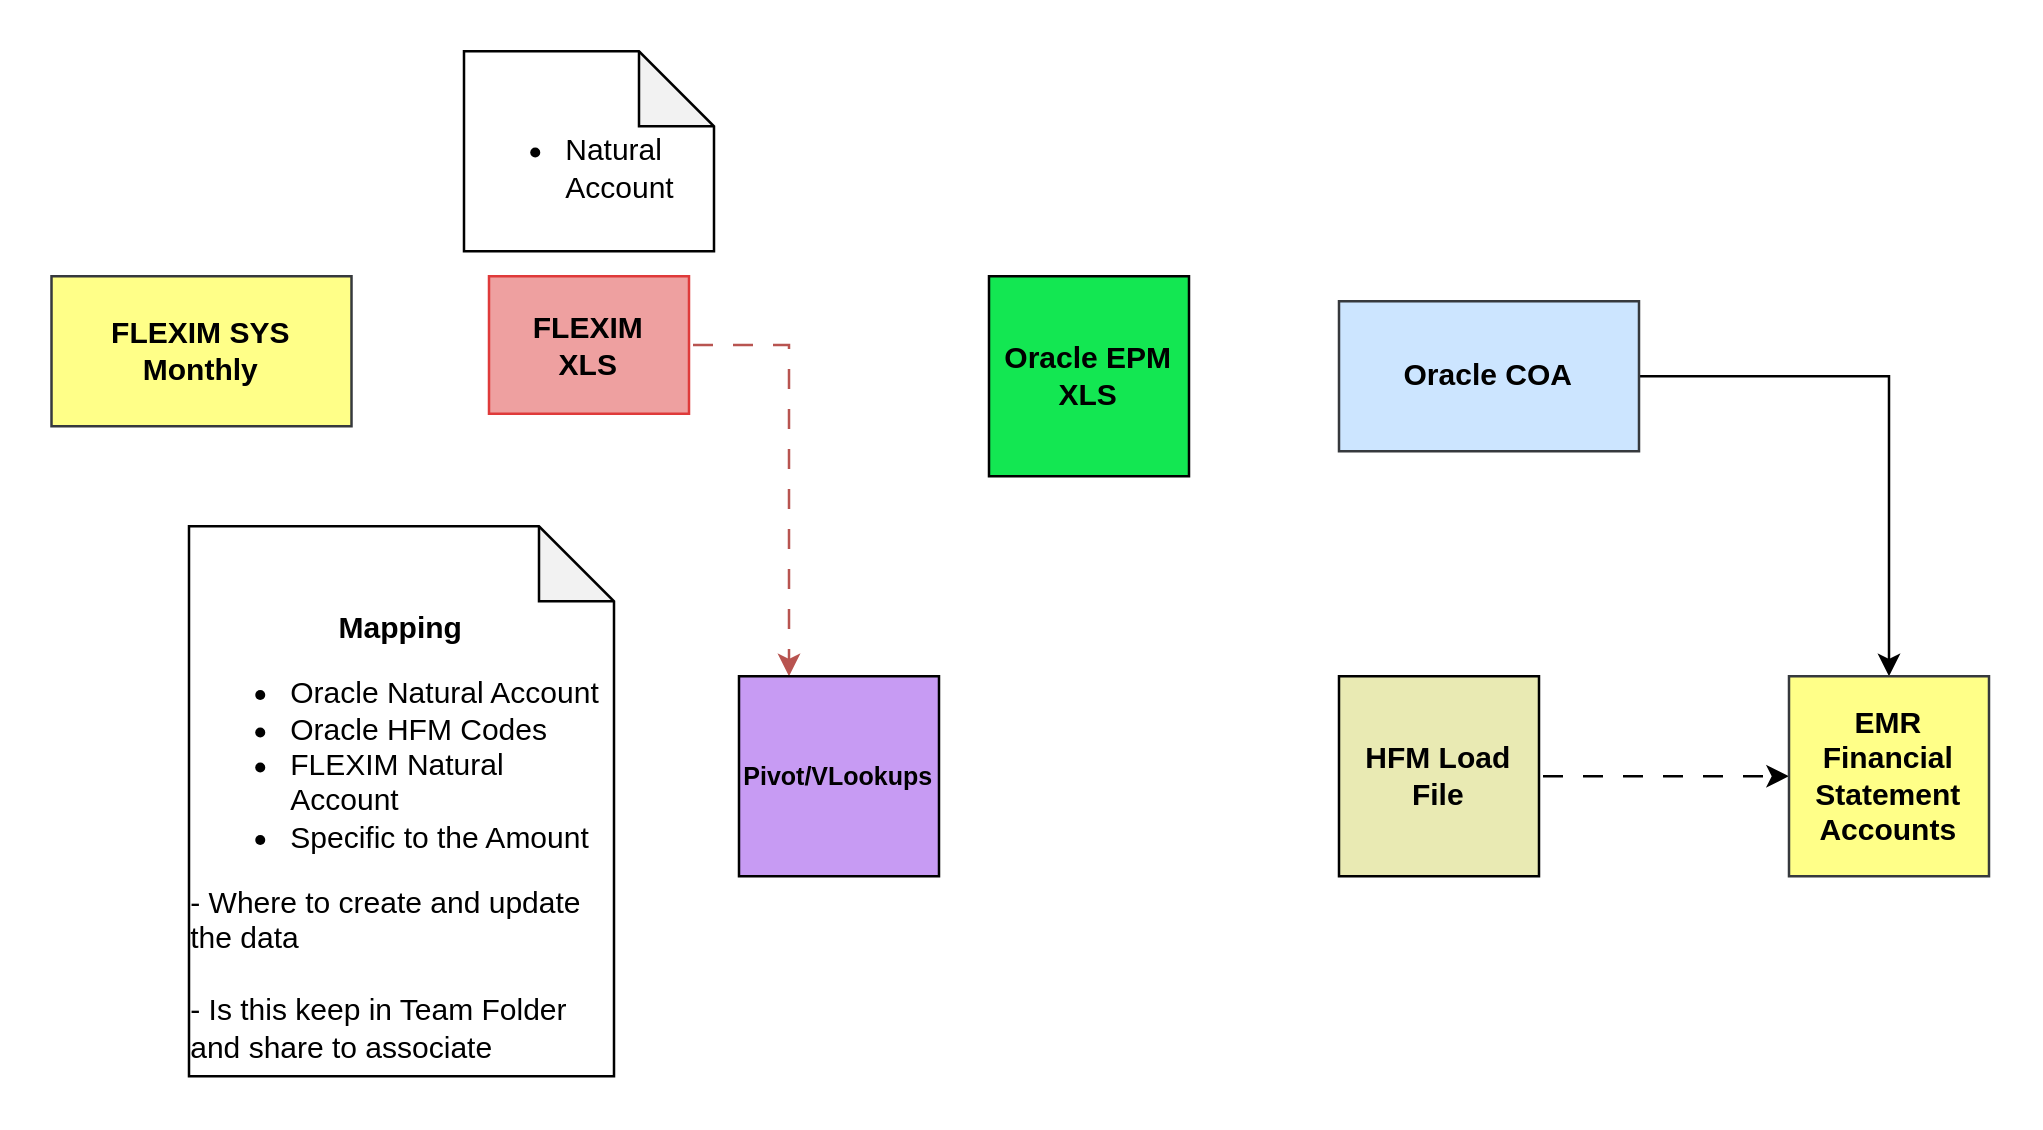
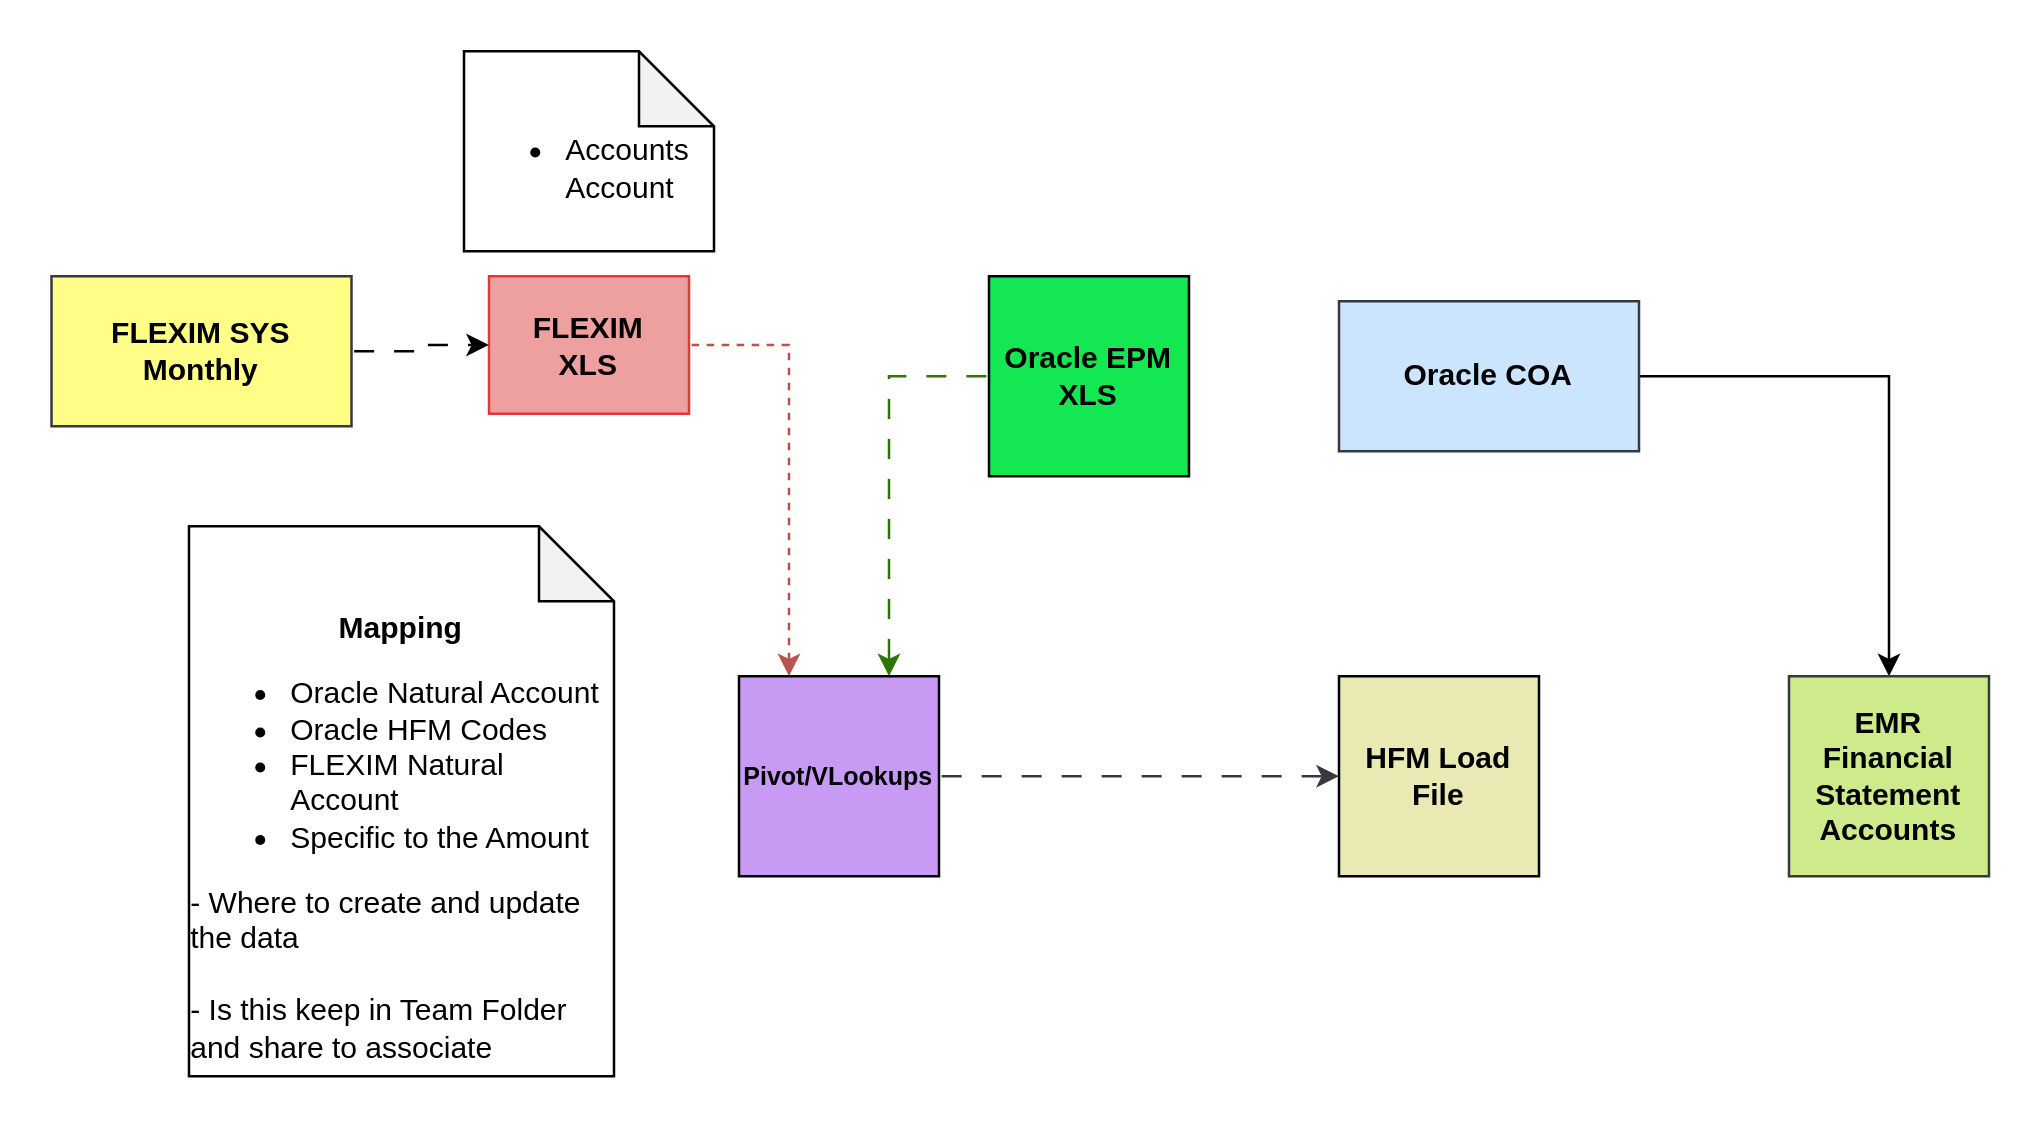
(589, 151) -> (589, 151)
none -> (403, 351)
none -> (976, 376)
(789, 450) -> (789, 450)
none -> (951, 776)
(1757, 776) -> none
(1889, 776) -> (1889, 776)
